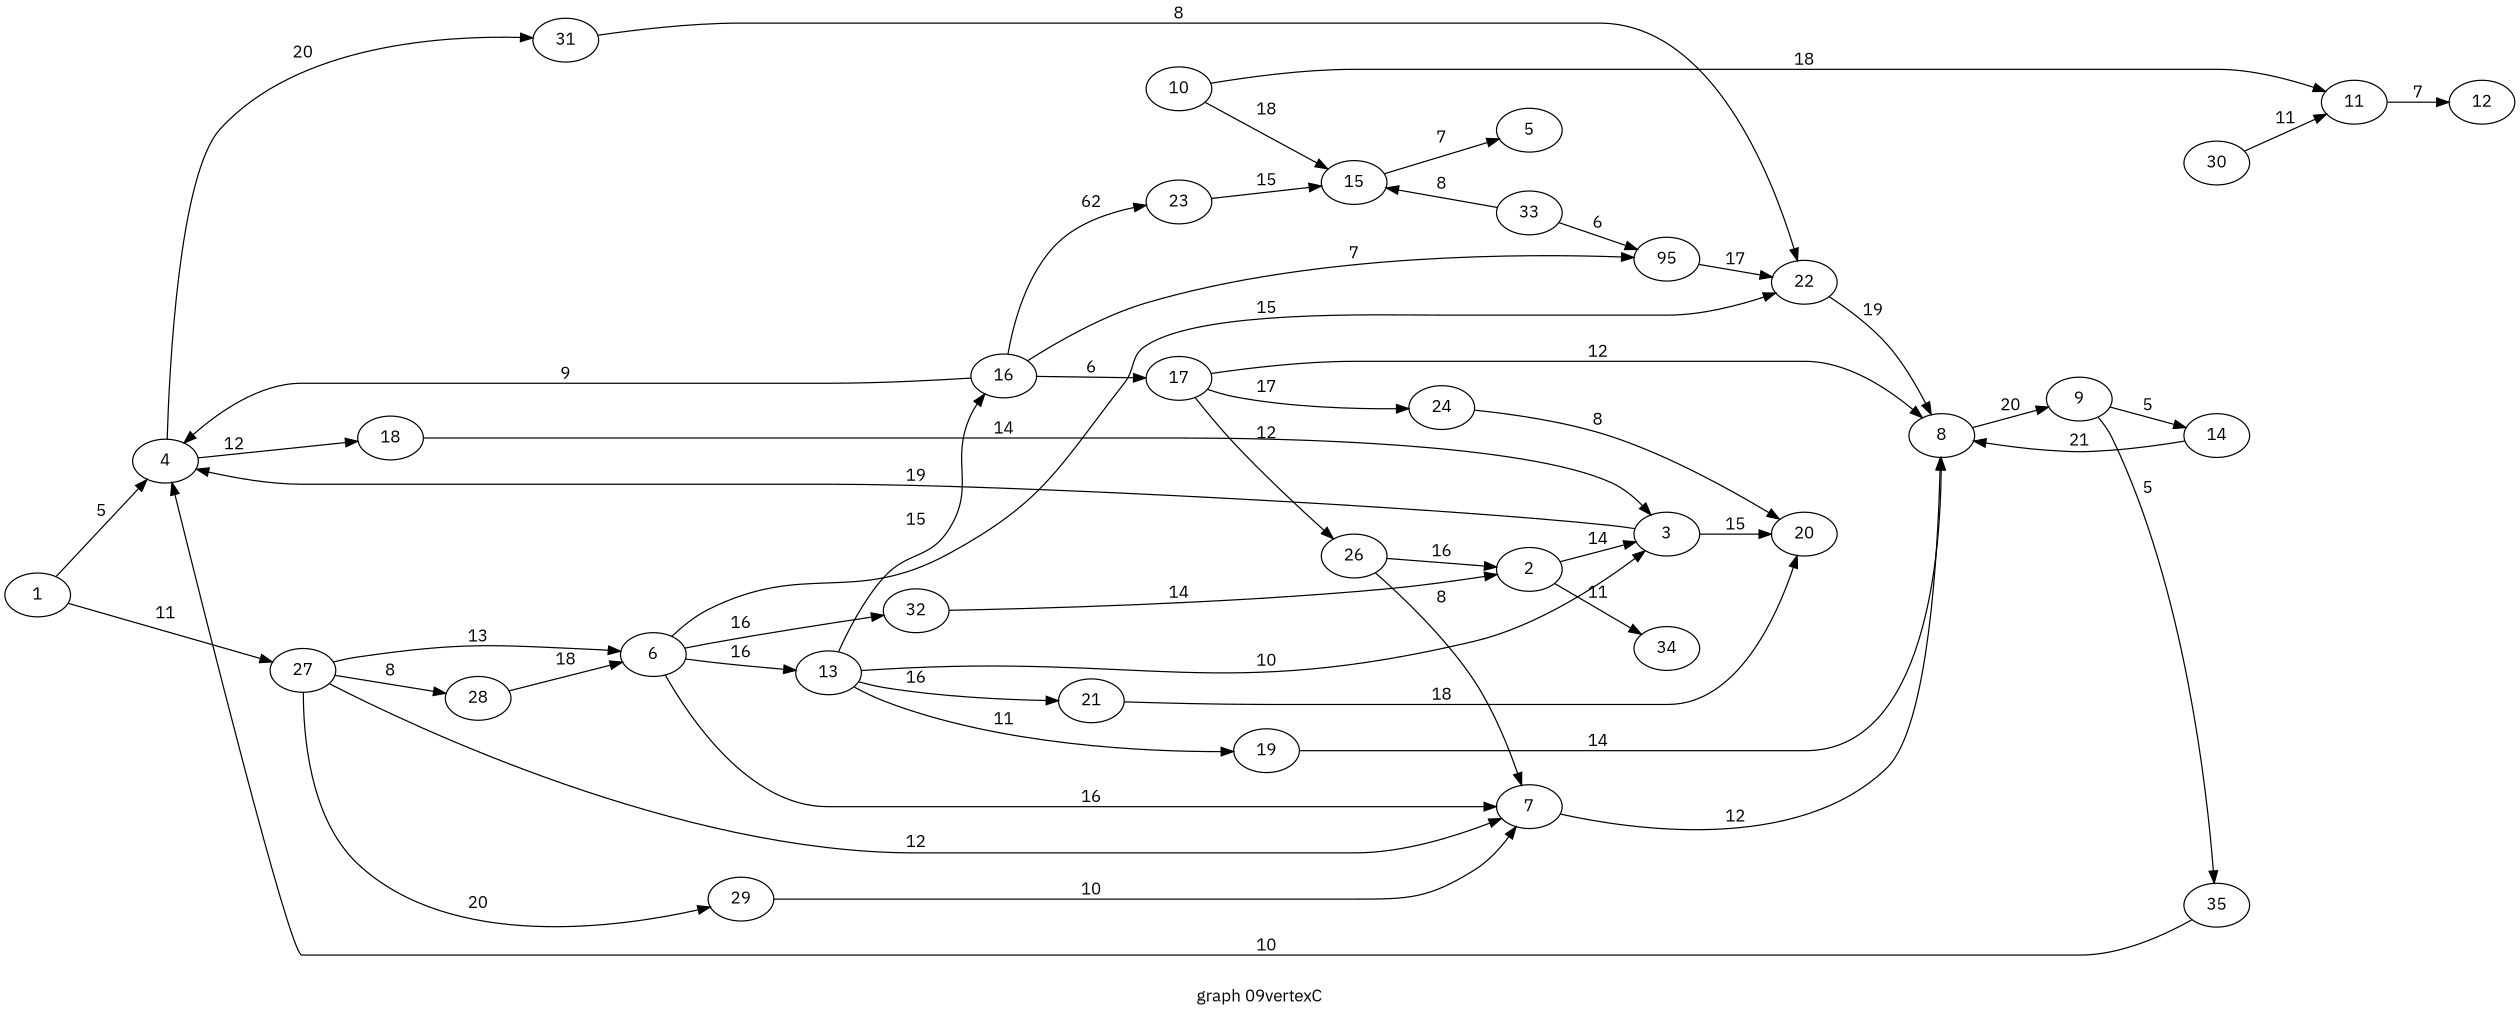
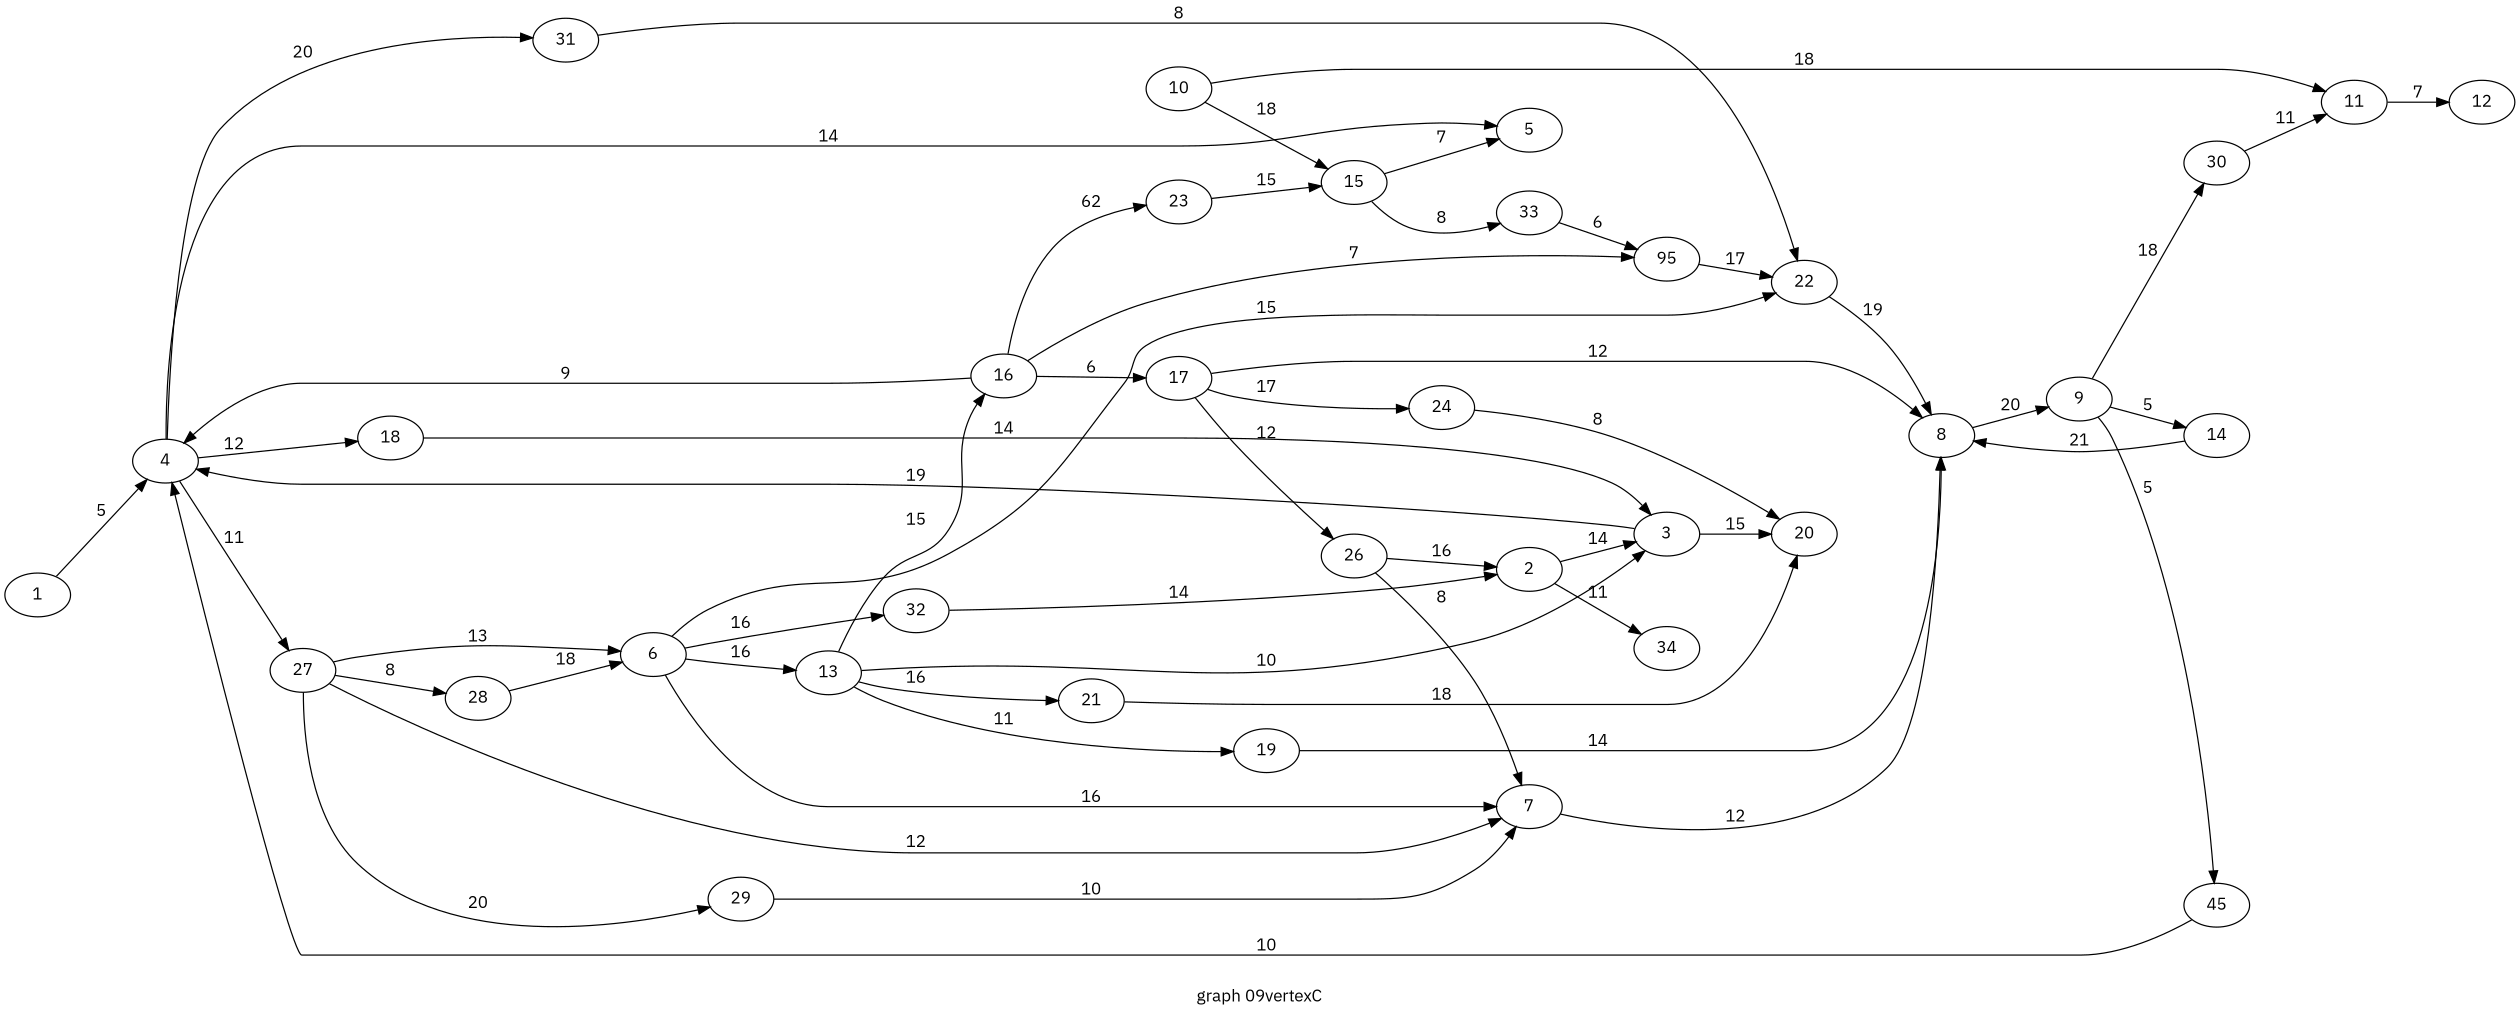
none -> (717, 146)
(1448, 199) -> (1426, 232)
none -> (2145, 286)
(165, 631) -> (231, 560)
(2217, 905) -> (2217, 905)
